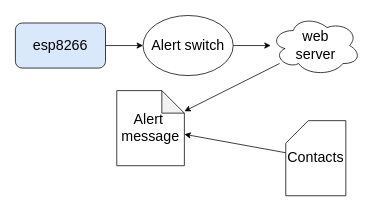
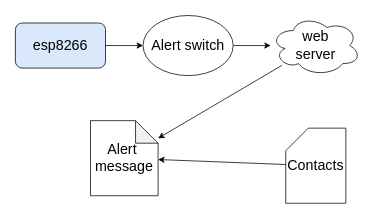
(150, 128) -> (124, 158)
(315, 158) -> (315, 165)
